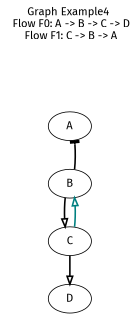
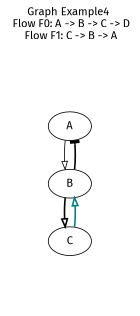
none -> (65, 151)
(70, 299) -> none
